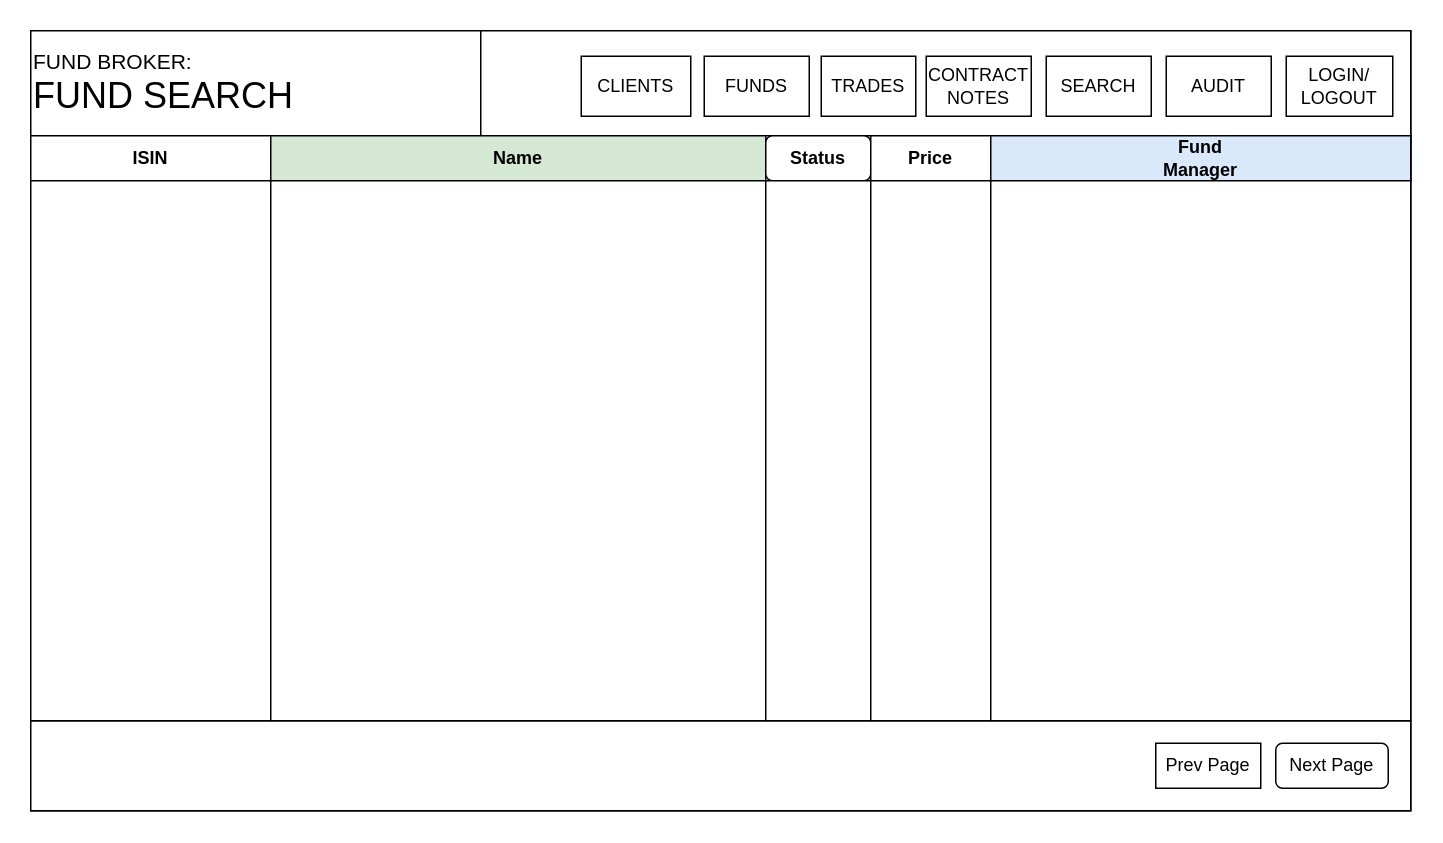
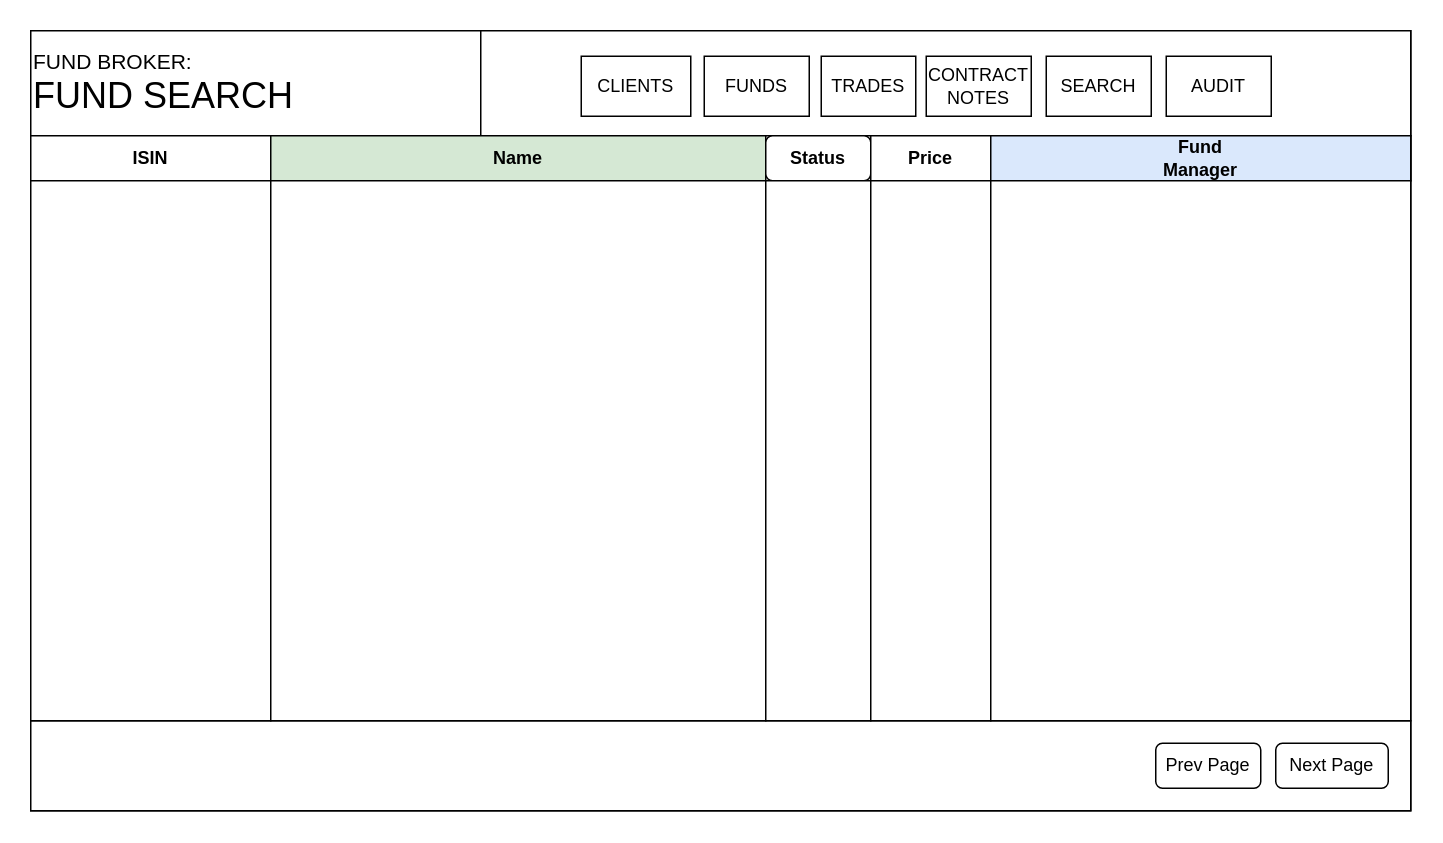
(1340, 86) -> none
(1208, 766) -> (1208, 766)
